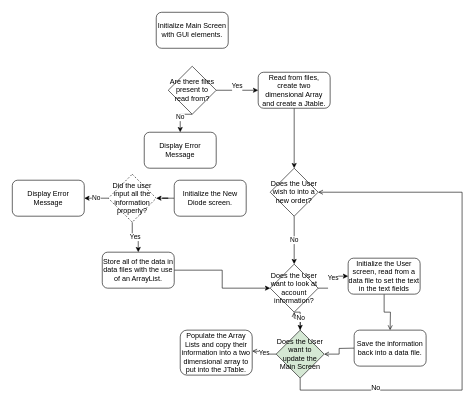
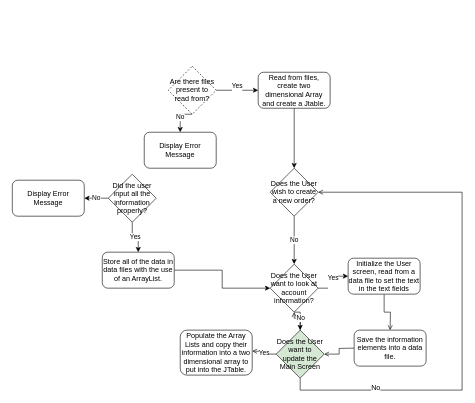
(192, 30) -> none
(192, 90) -> (192, 90)
(294, 192) -> (294, 192)
(132, 198) -> (132, 198)
(163, 198) -> none
(210, 198) -> none
(390, 348) -> (390, 348)
